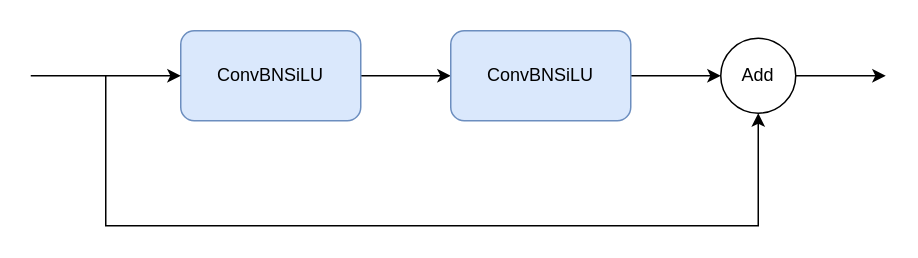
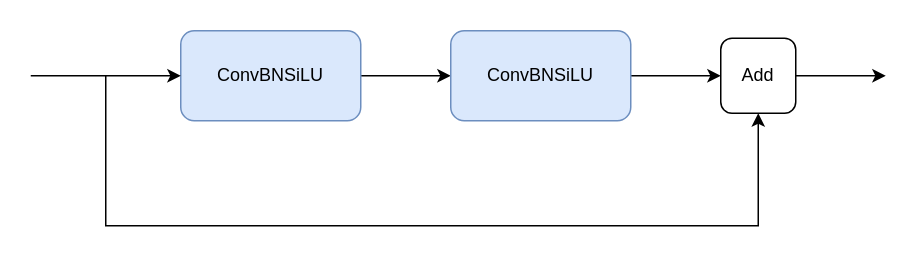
(758, 76) -> (758, 76)
